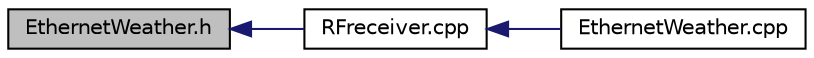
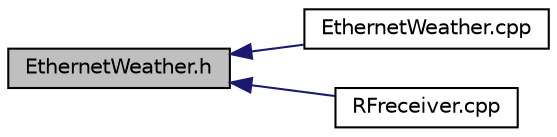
(535, 29) -> (278, 48)
